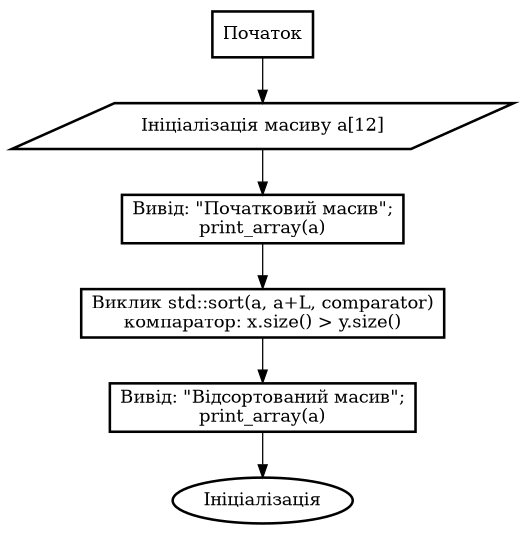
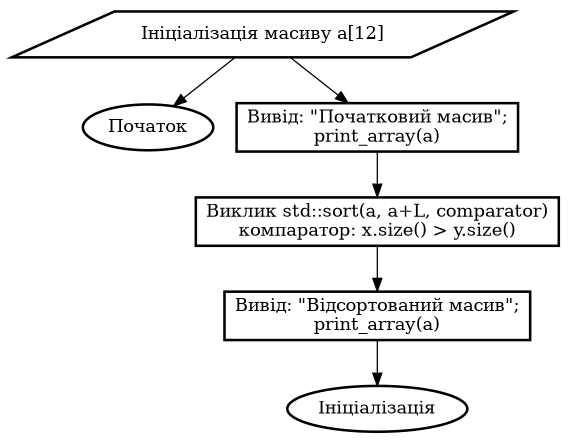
(263, 34) -> (148, 127)
(263, 74) -> (209, 78)
